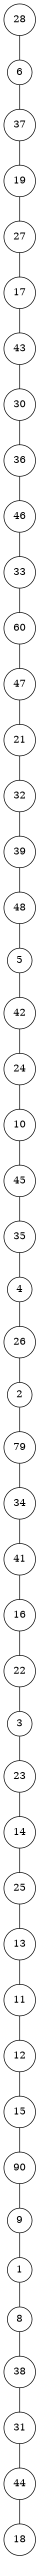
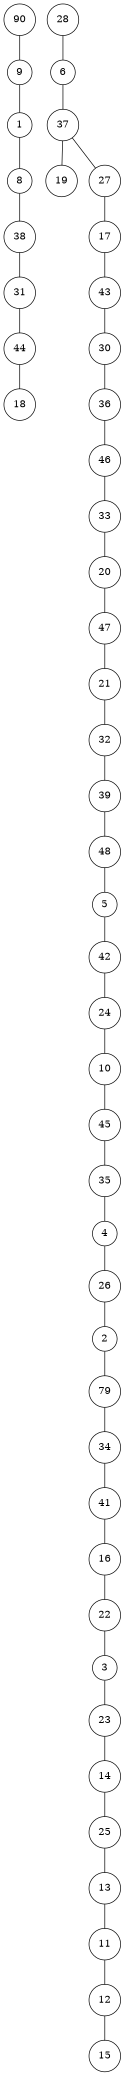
(20, 209) -> (84, 153)
(20, 628) -> (105, 572)
(20, 2140) -> none
